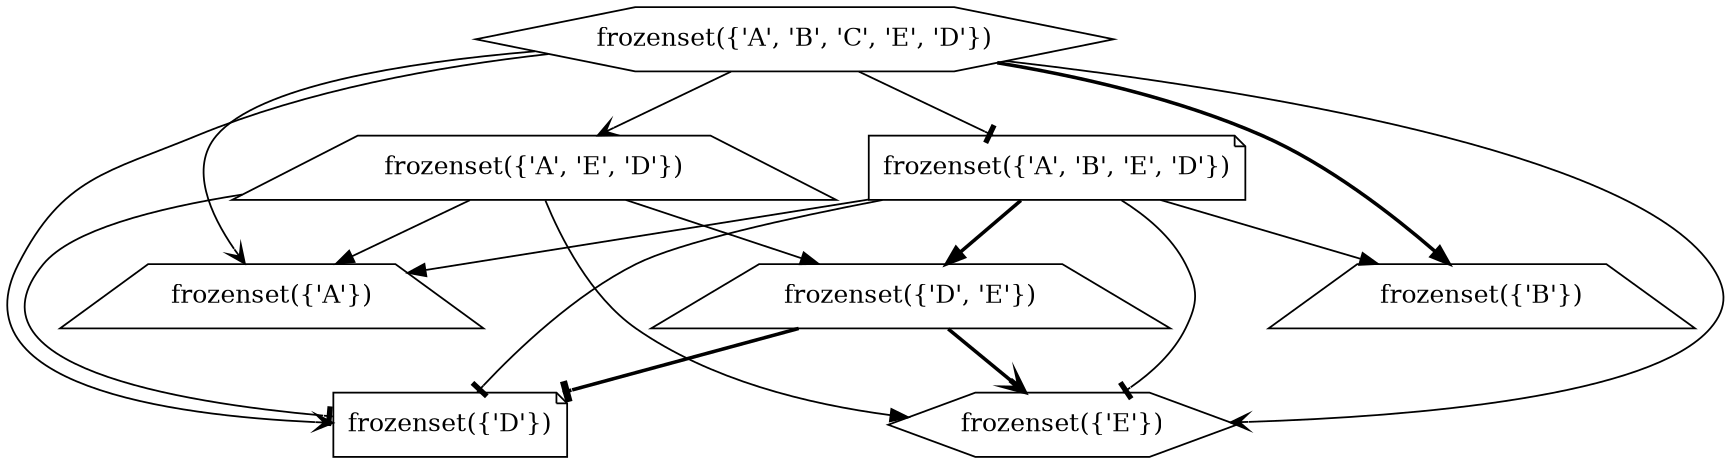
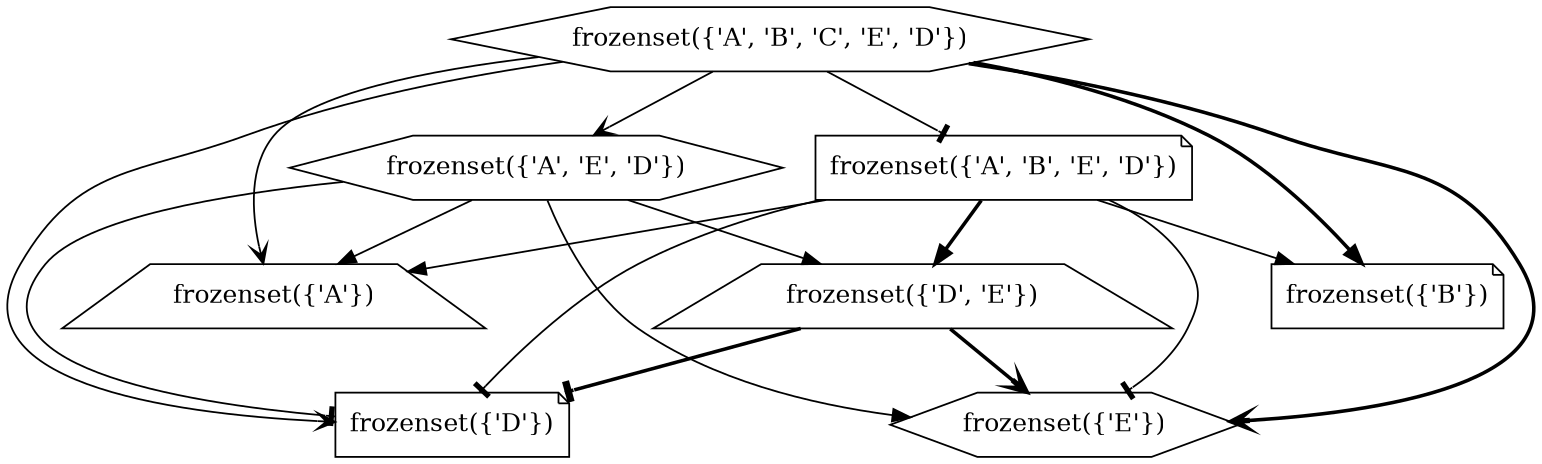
(534, 168) -> (536, 168)
(1633, 206) -> (1440, 185)
(1482, 296) -> (1387, 296)
